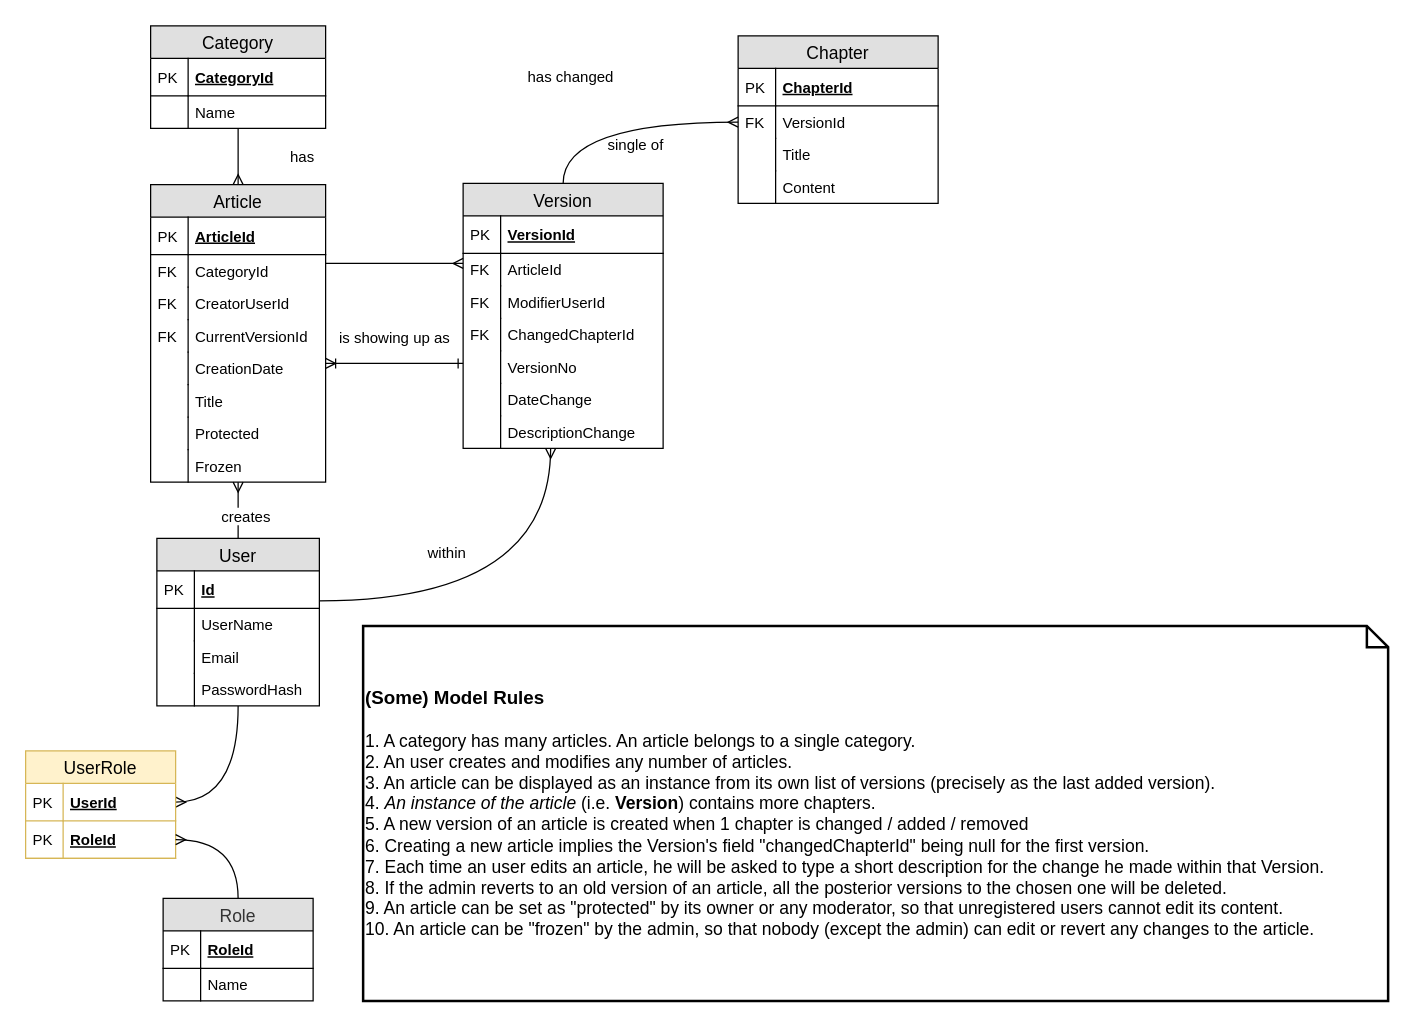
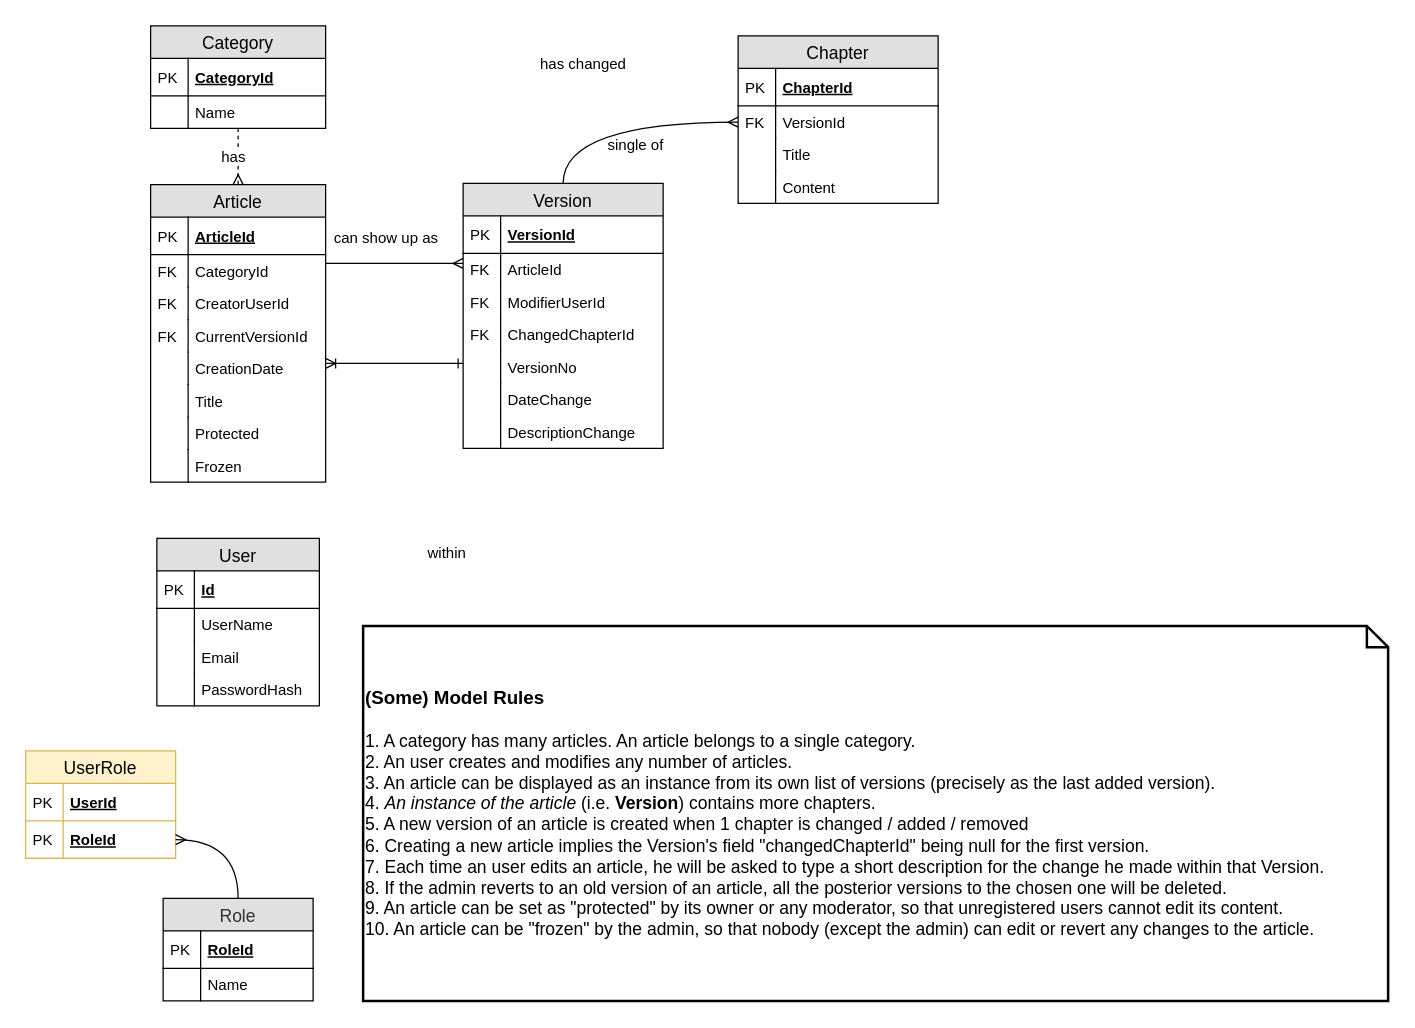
(576, 77) -> (588, 64)
(307, 156) -> (238, 156)
(238, 157) -> (238, 157)
none -> (394, 238)
(394, 338) -> none
(238, 512) -> none
(251, 517) -> none
(473, 573) -> none
(228, 768) -> none
